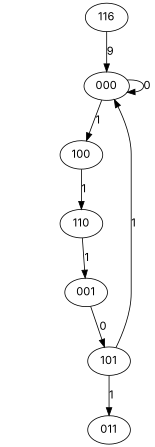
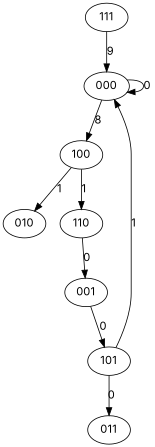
(107, 17) -> (107, 17)
(98, 121) -> (98, 121)
none -> (24, 224)
(87, 258) -> (87, 258)
(112, 396) -> (112, 396)
